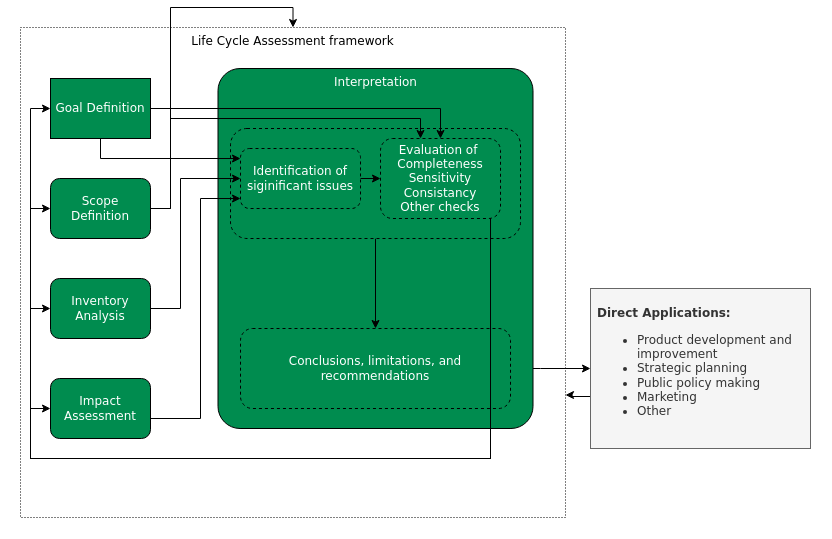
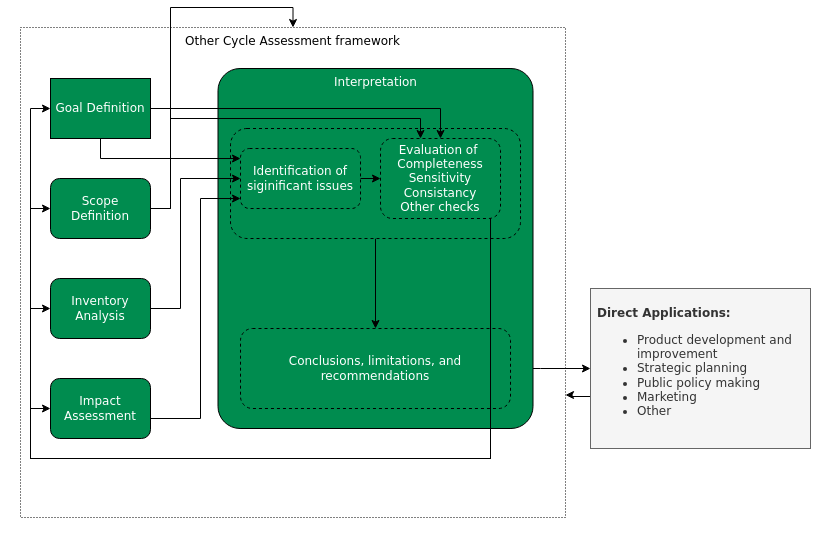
(293, 42) -> (293, 42)
